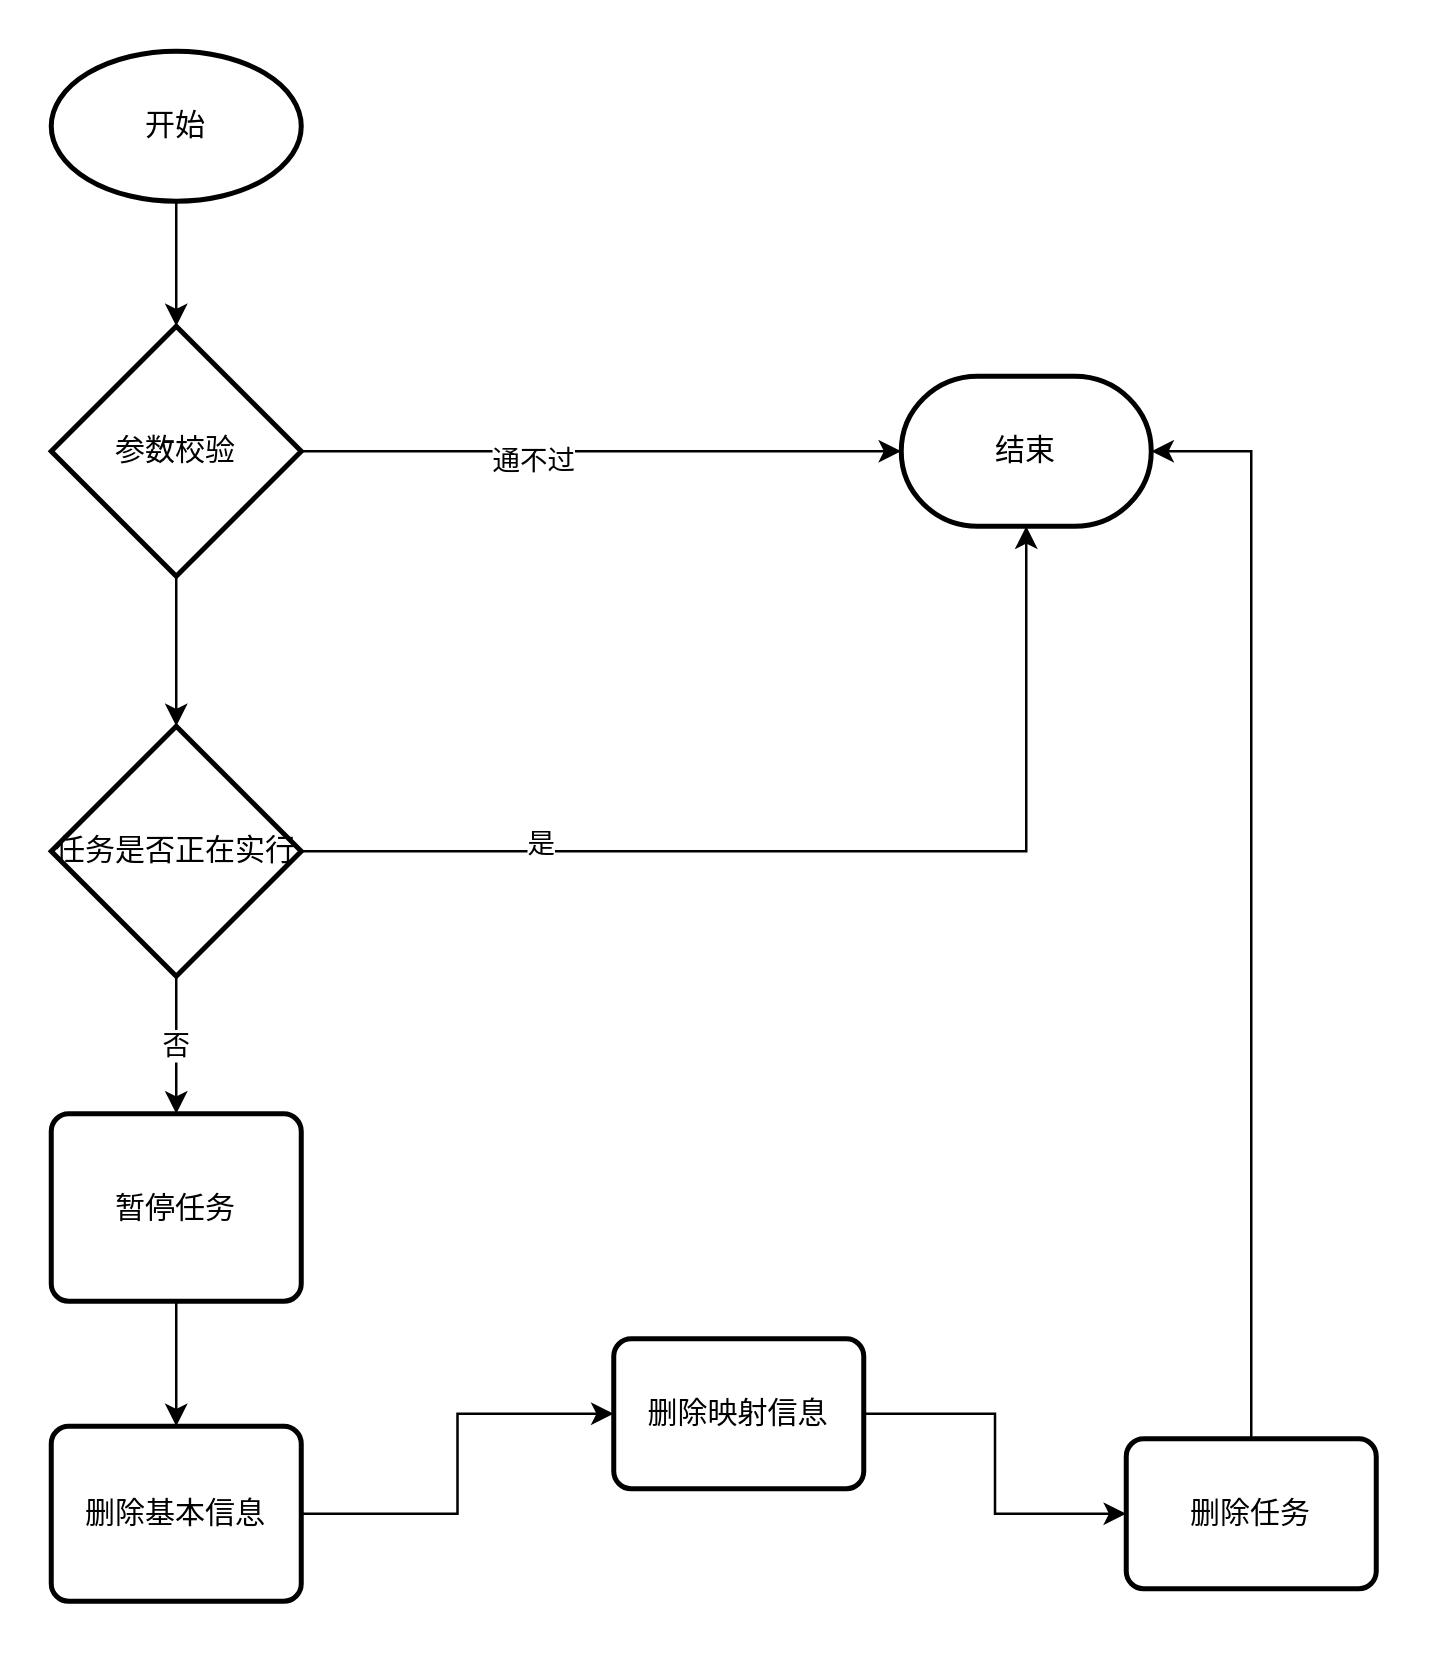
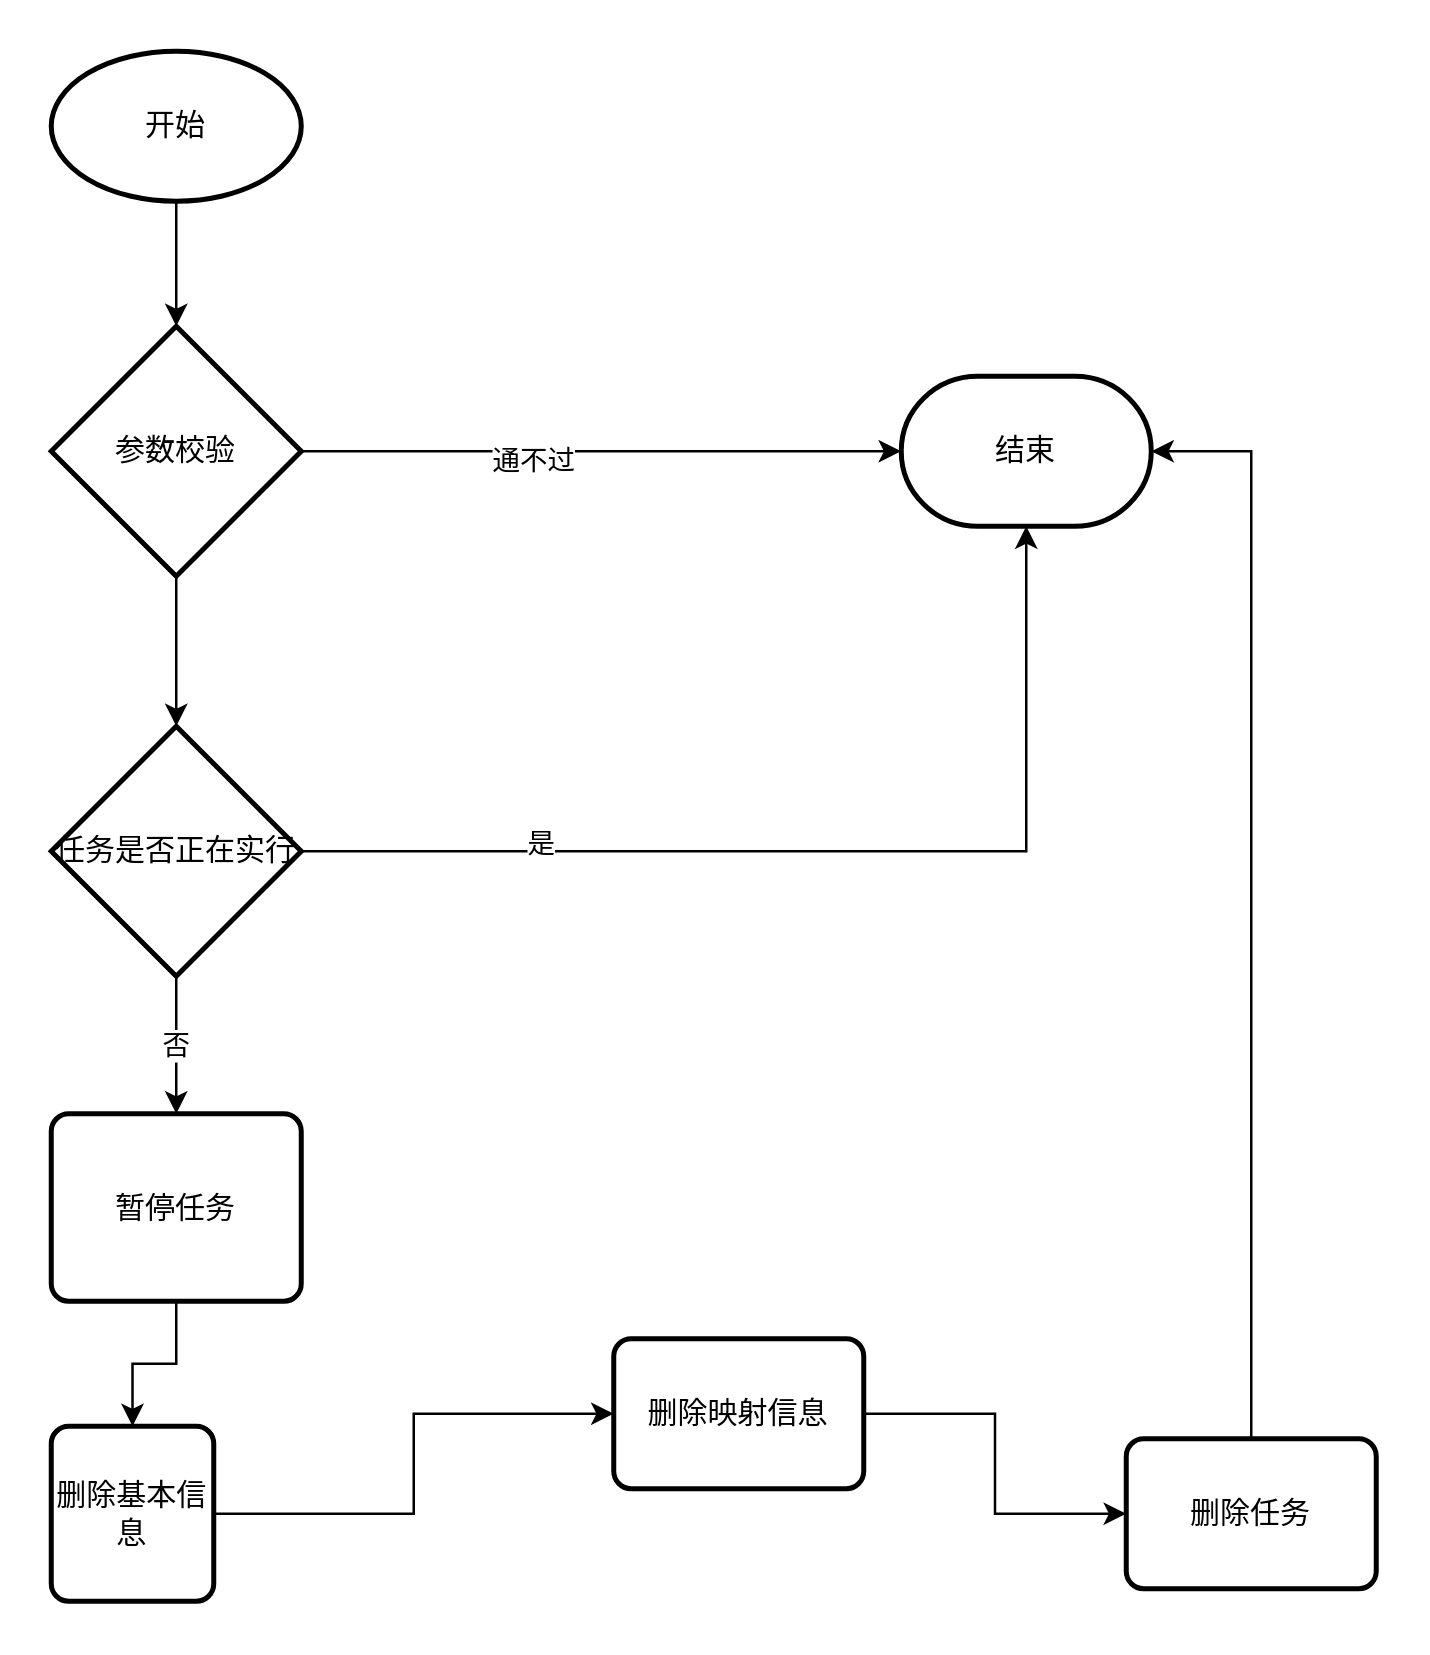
(176, 1514) -> (133, 1514)
